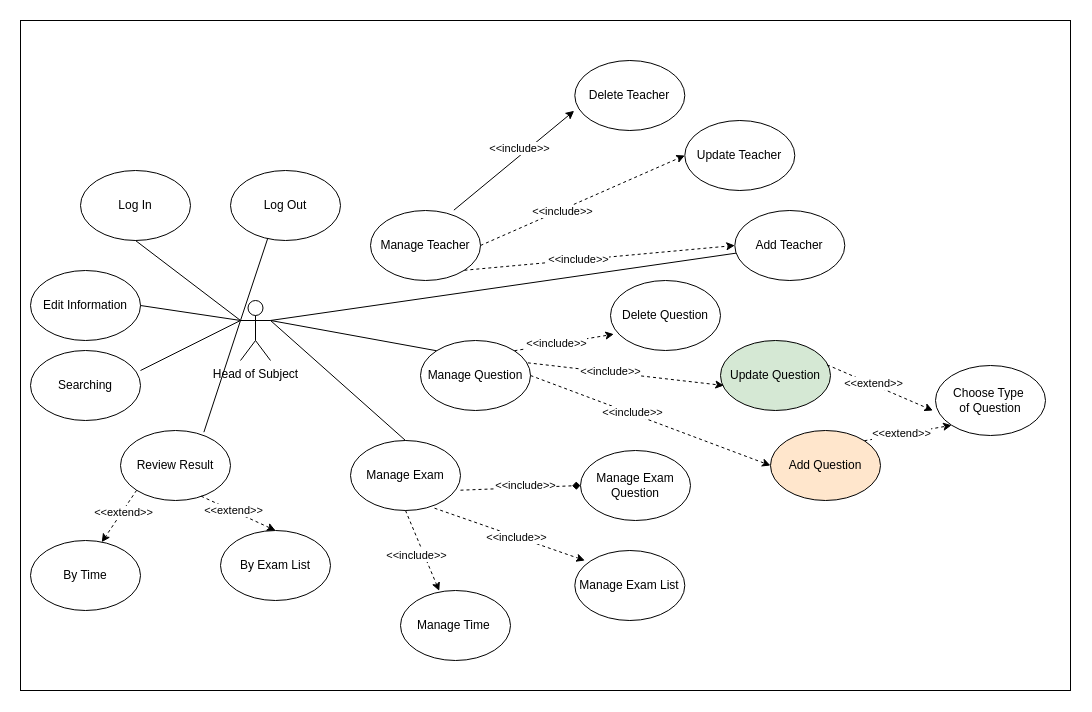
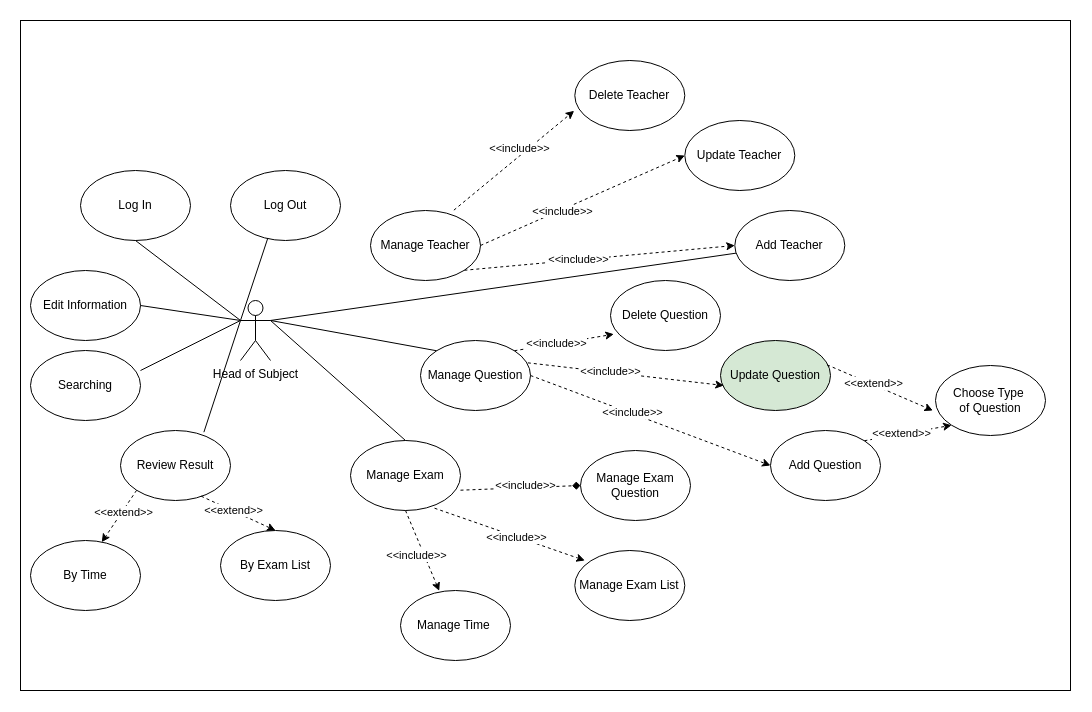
(487, 183) -> (487, 183)
(826, 466) -> (826, 466)
